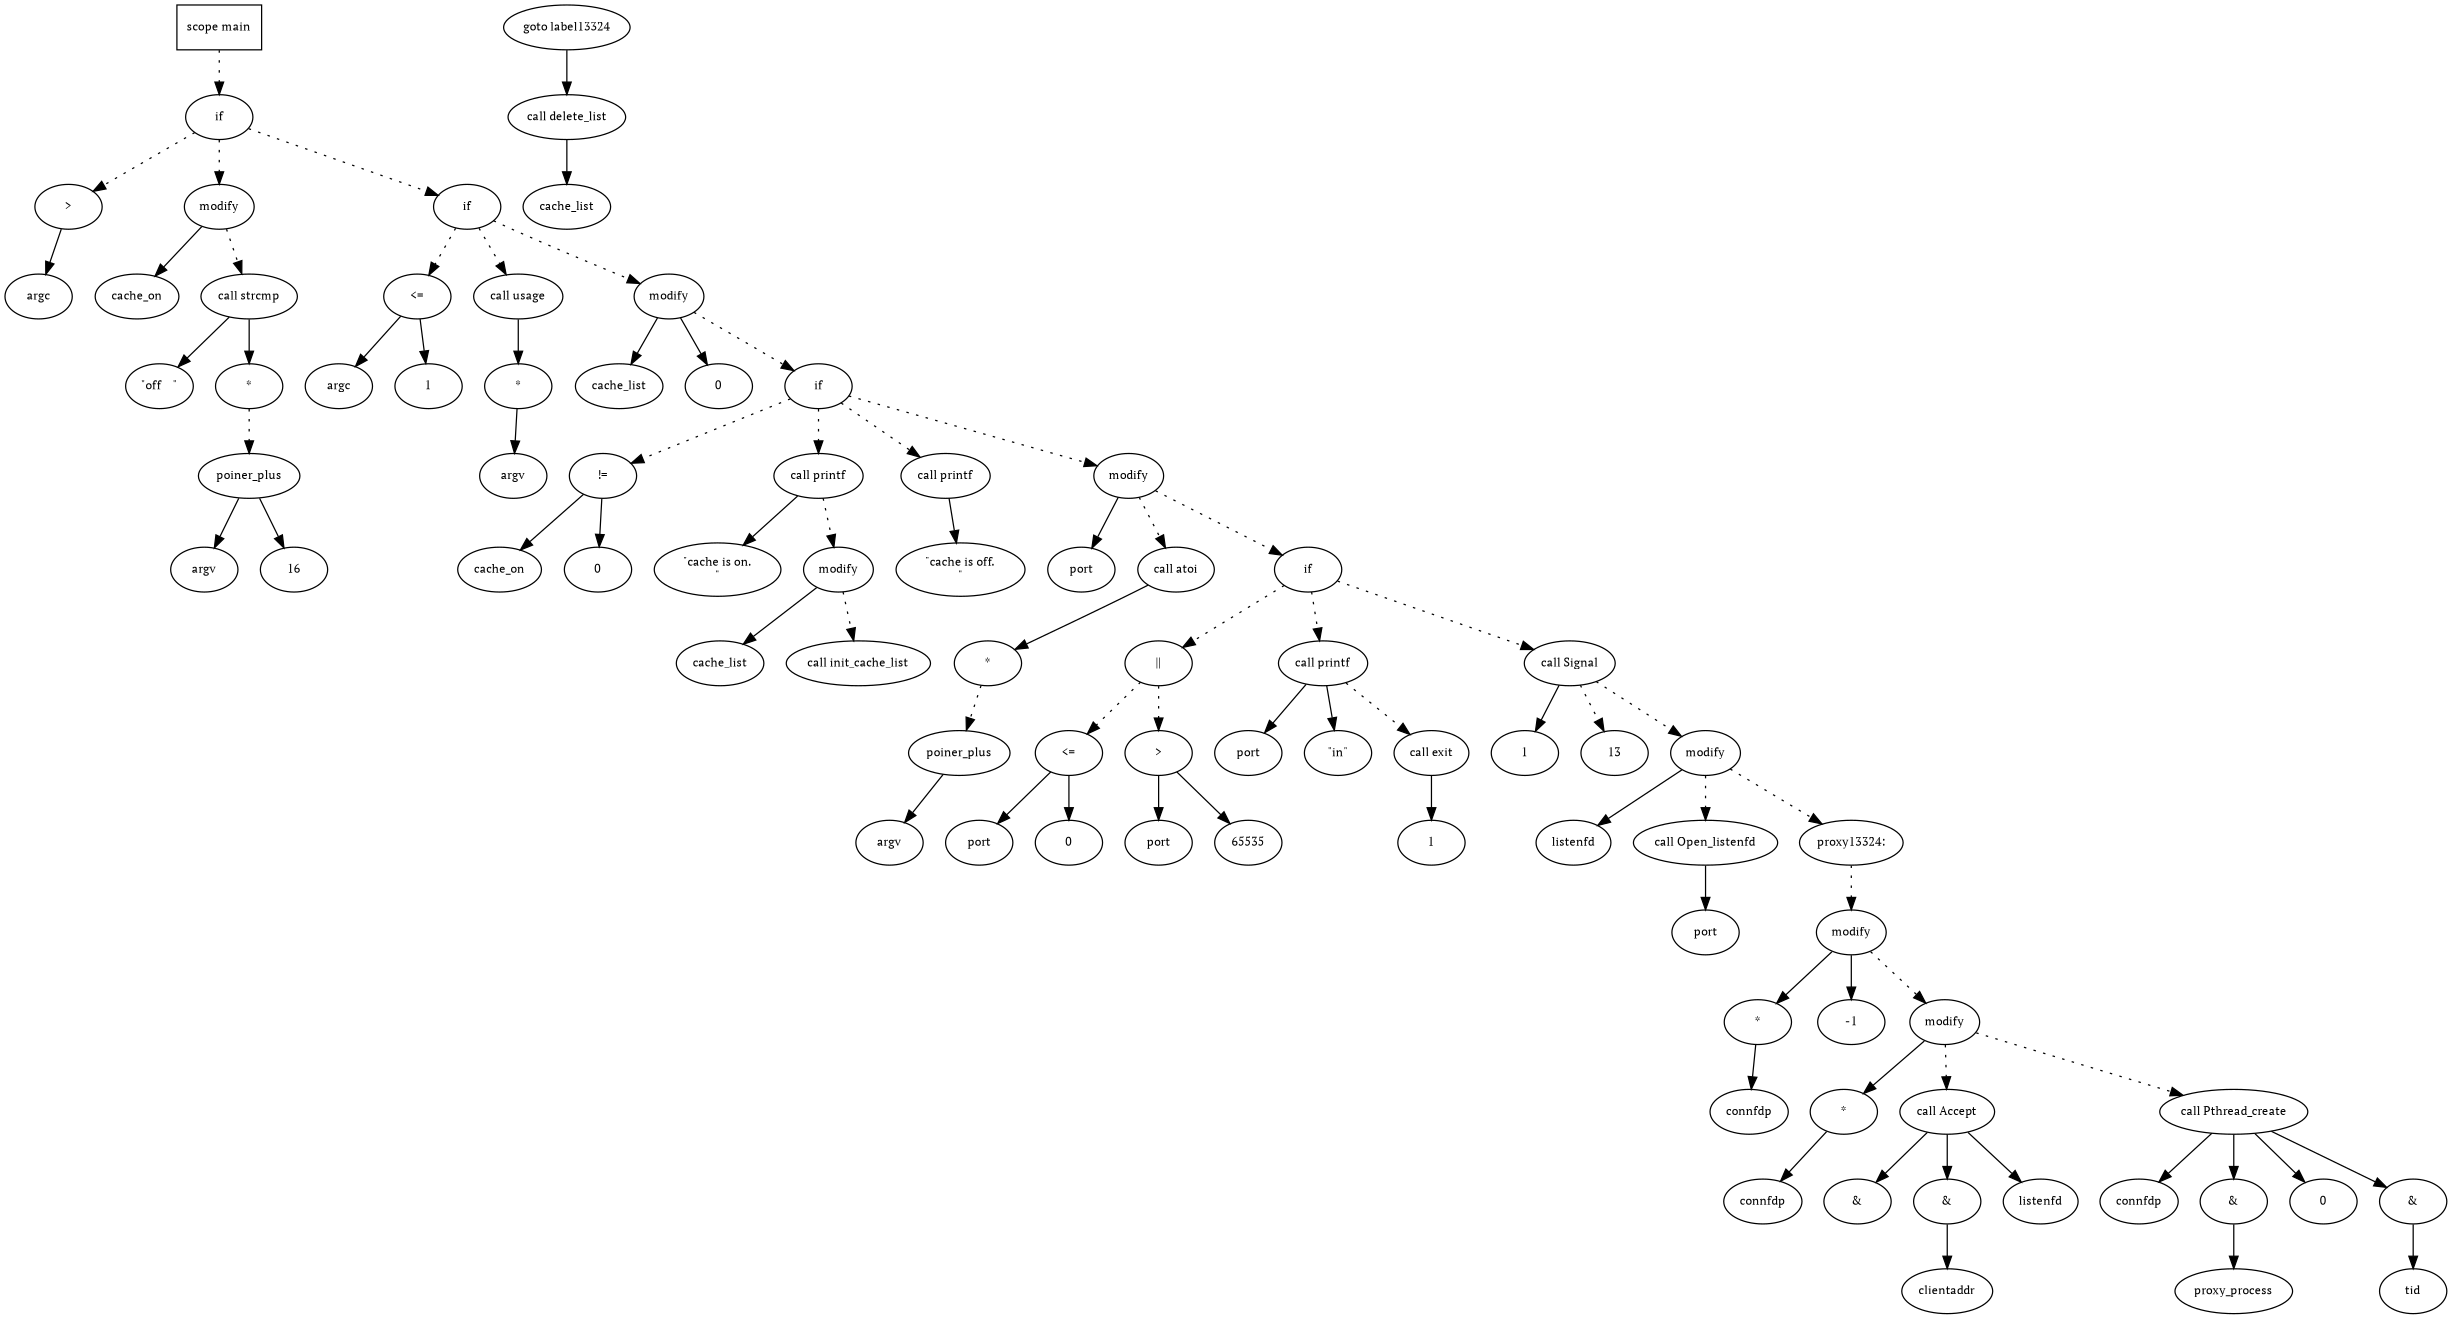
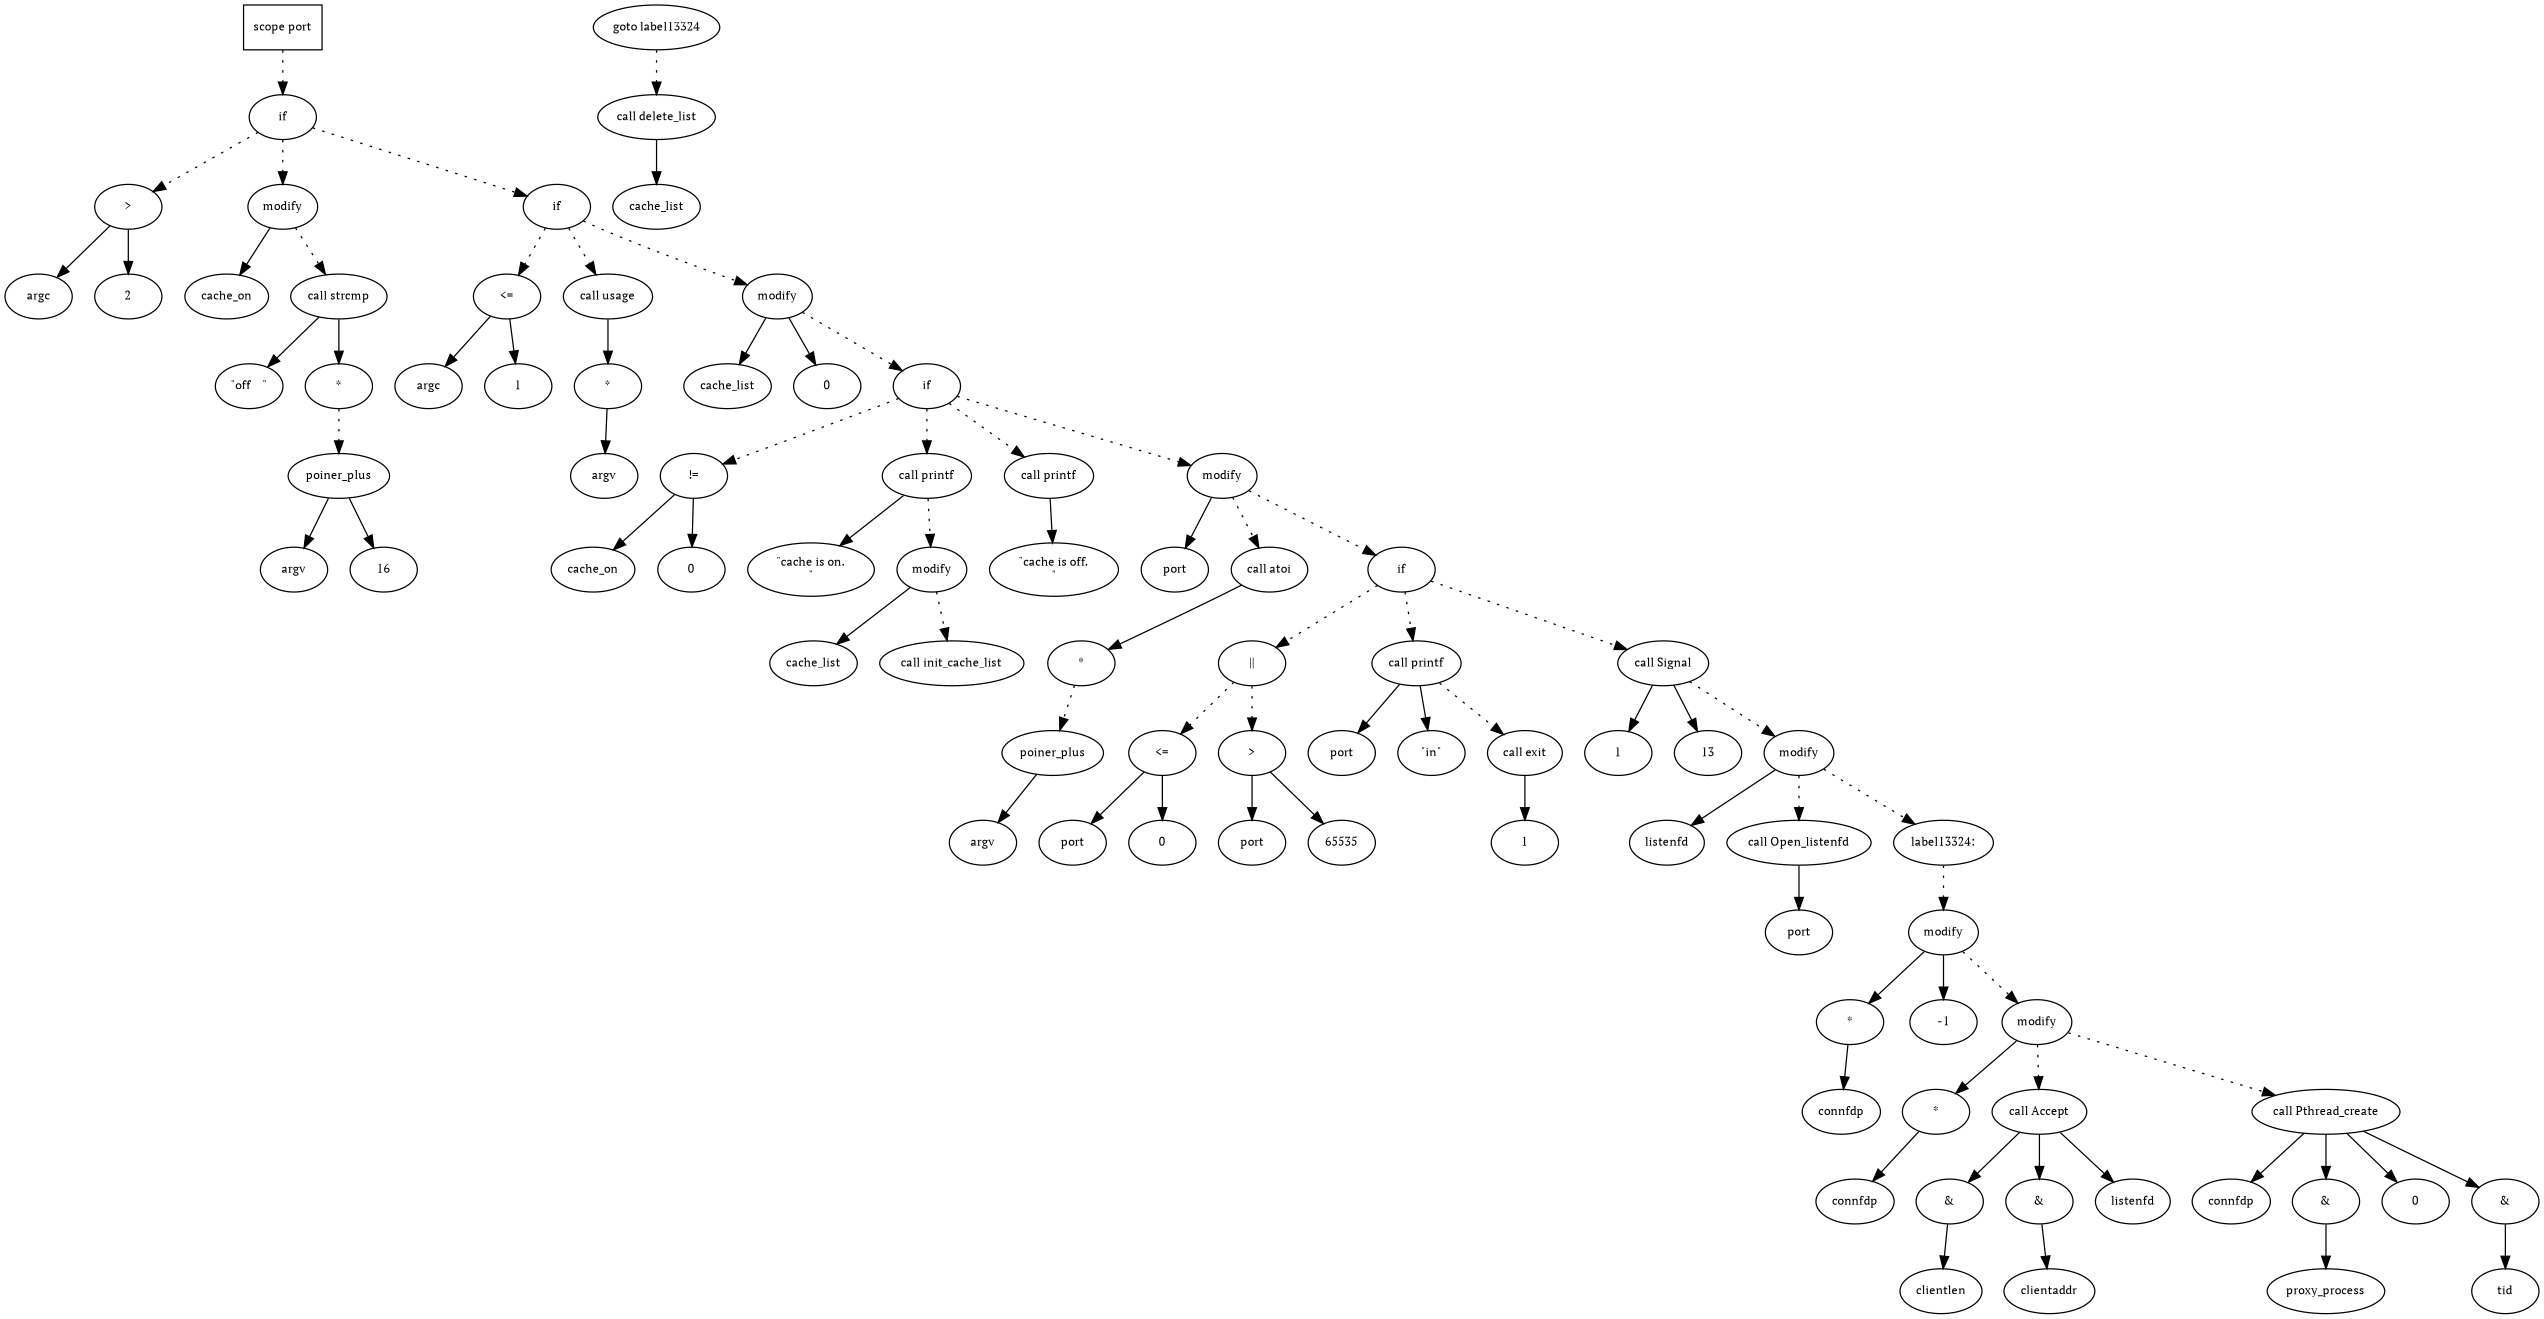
(219, 27) -> (283, 27)
(567, 66) -> (657, 66)
none -> (128, 296)
(1589, 703) -> (1683, 703)
(1851, 843) -> (1944, 843)
none -> (1941, 1291)
